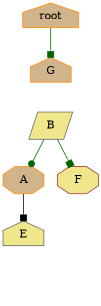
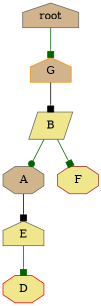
(51, 17) -> (51, 17)
none -> (51, 93)
(23, 180) -> (23, 180)
none -> (23, 289)
